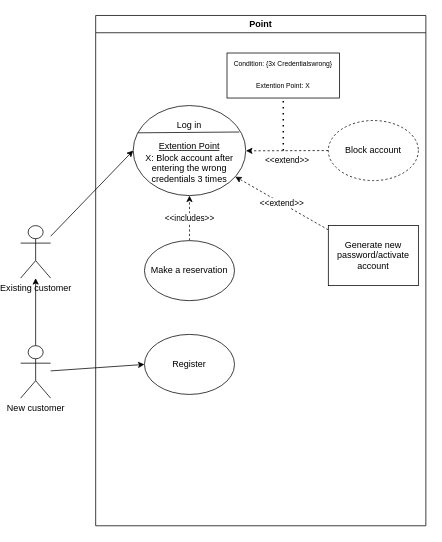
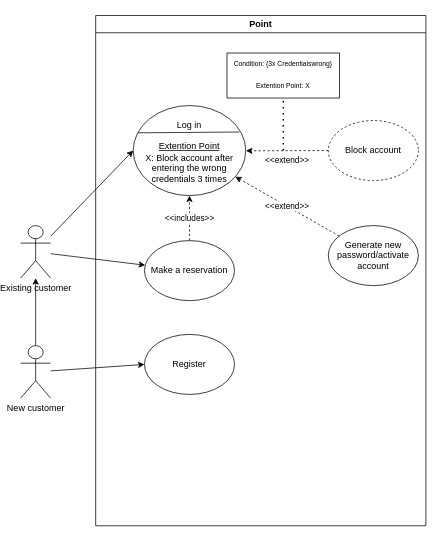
(373, 255) -> (373, 255)
none -> (97, 259)
